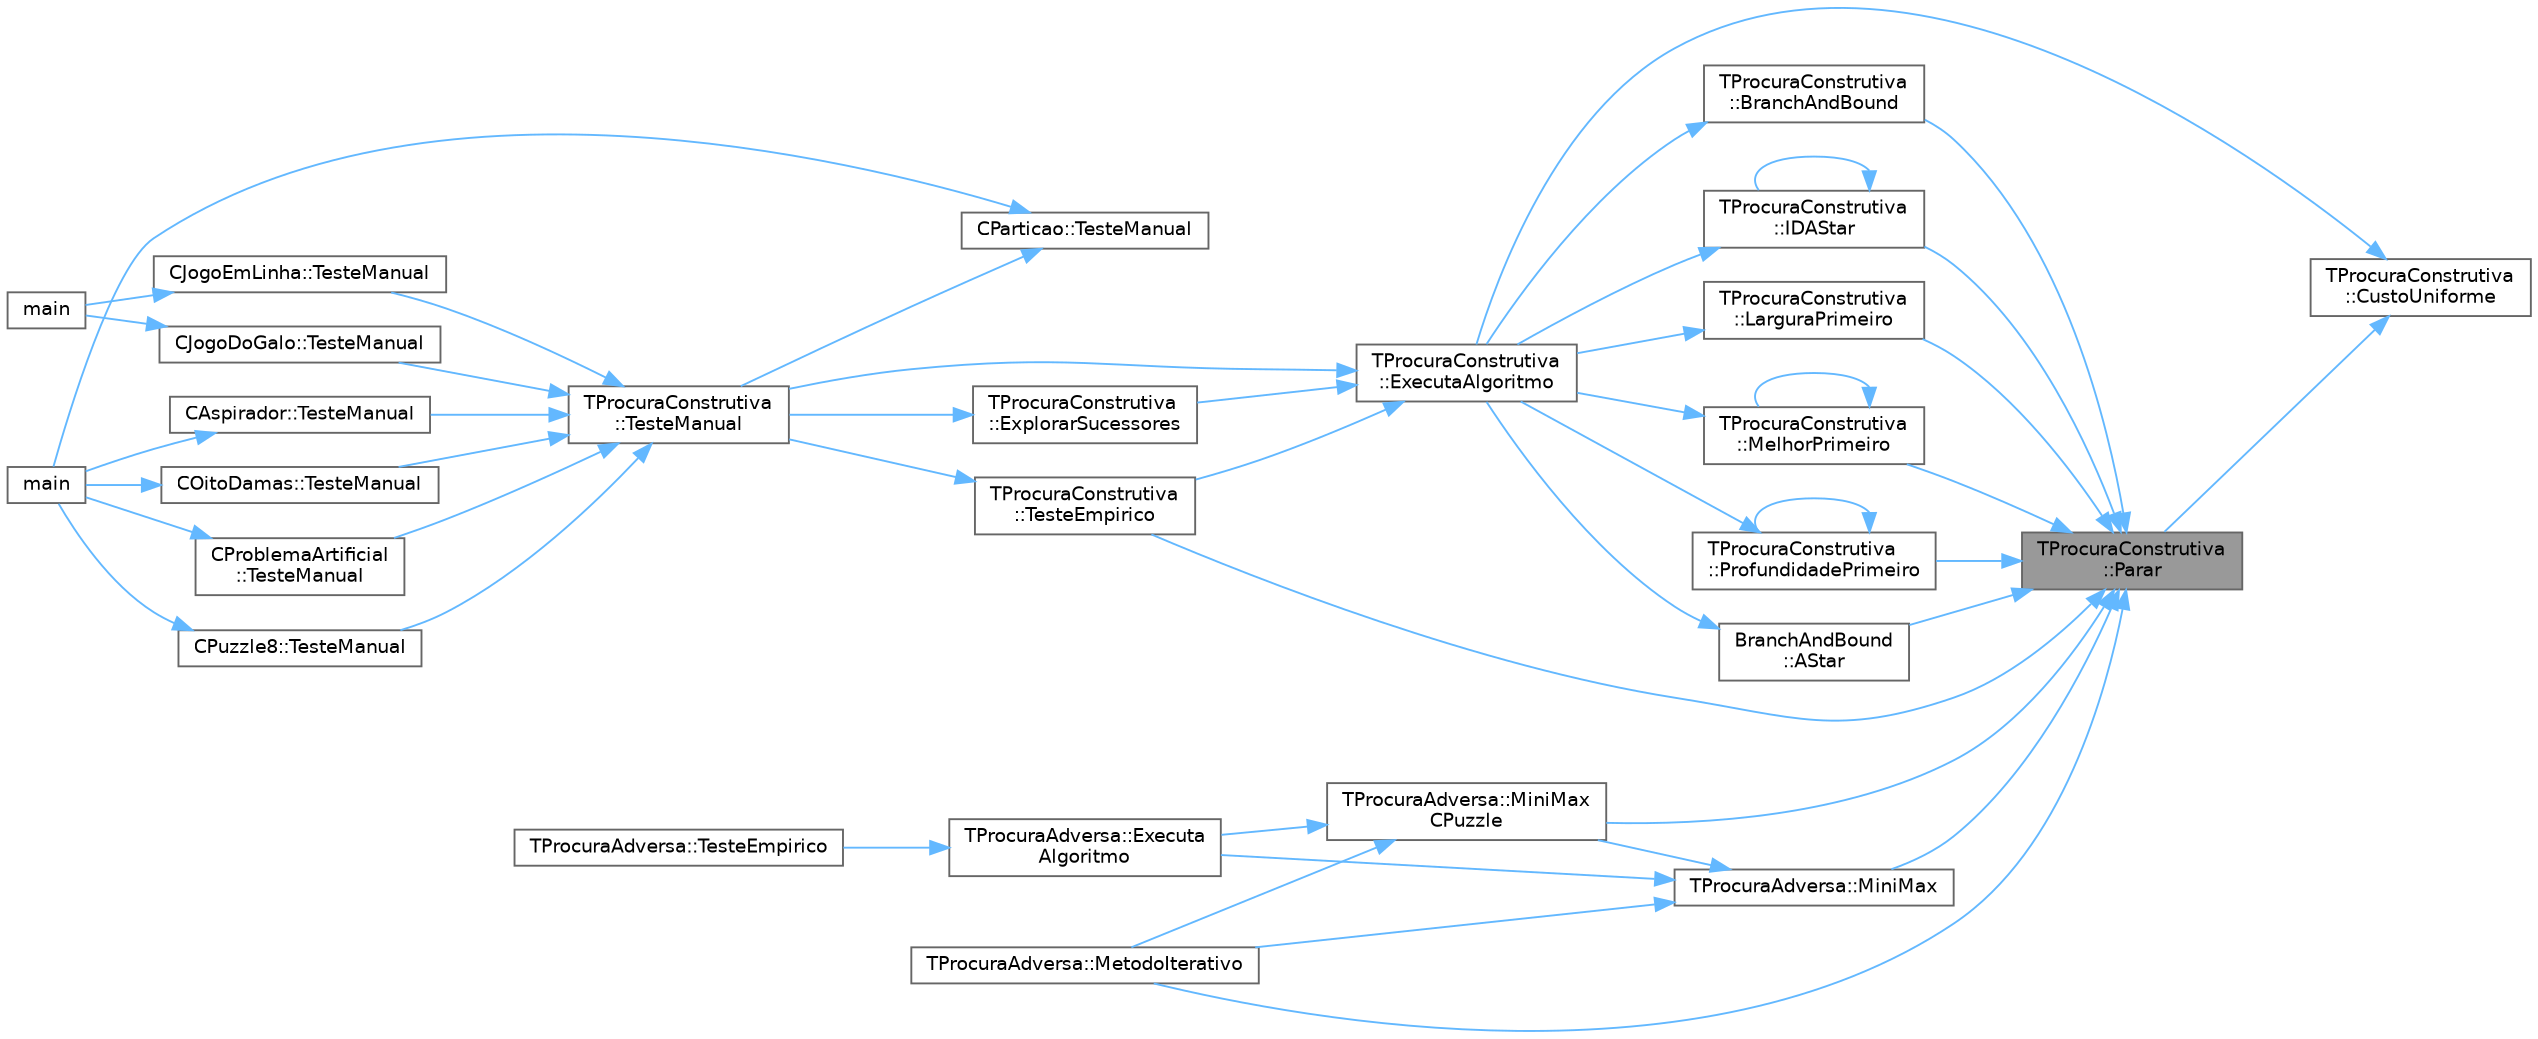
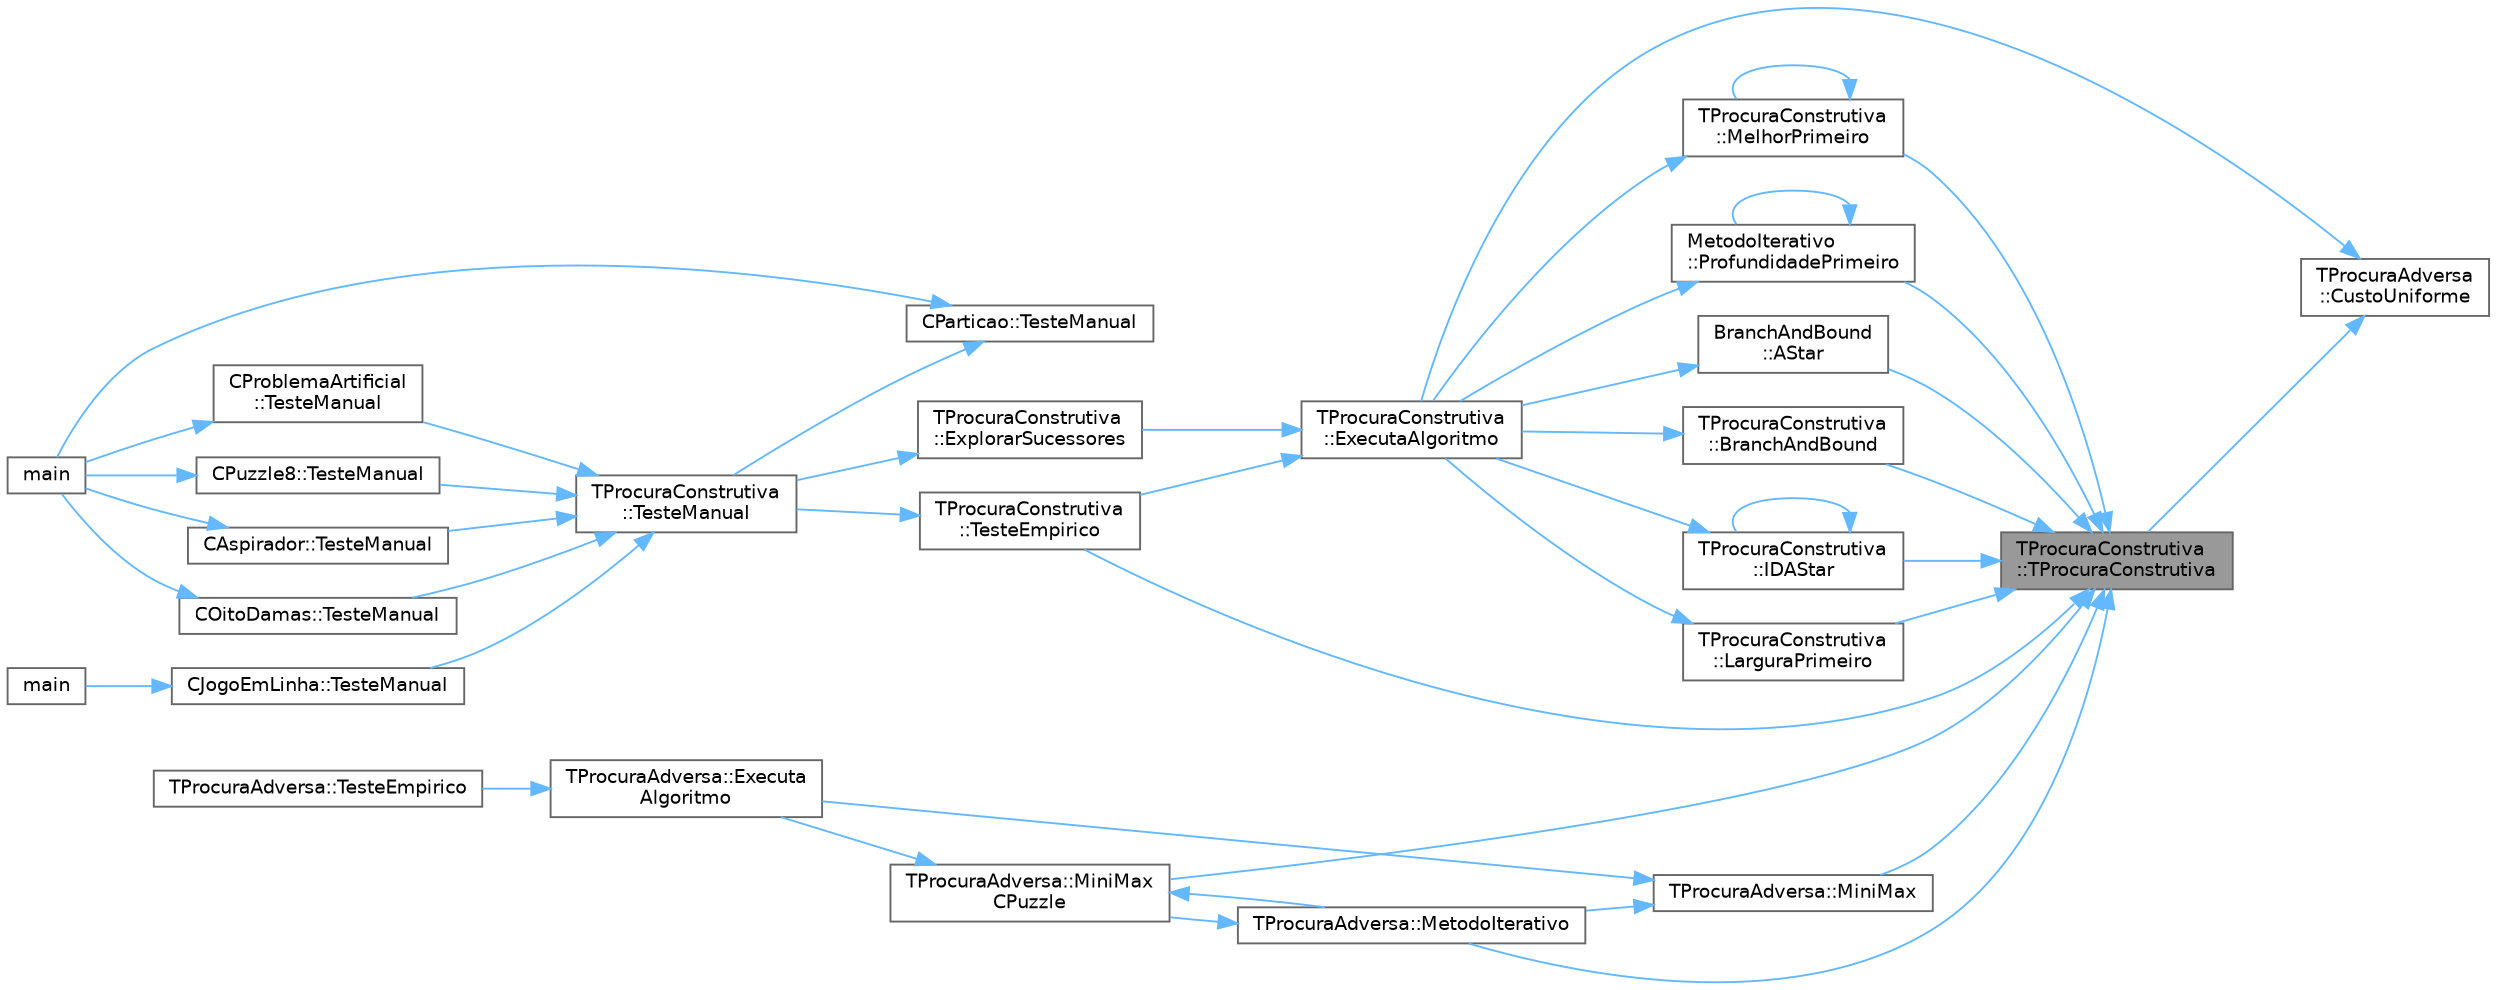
(2421, 288) -> (2395, 287)
(300, 345) -> none
(1062, 363) -> none
(1814, 561) -> (1793, 253)
(2132, 561) -> (2117, 561)
(1655, 853) -> (1194, 920)
